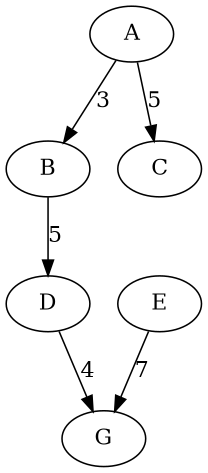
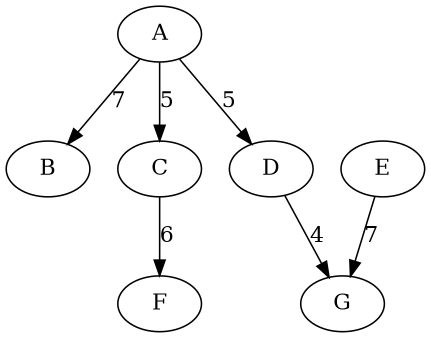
(104, 102) -> (119, 102)
(48, 229) -> (210, 96)
none -> (160, 304)
